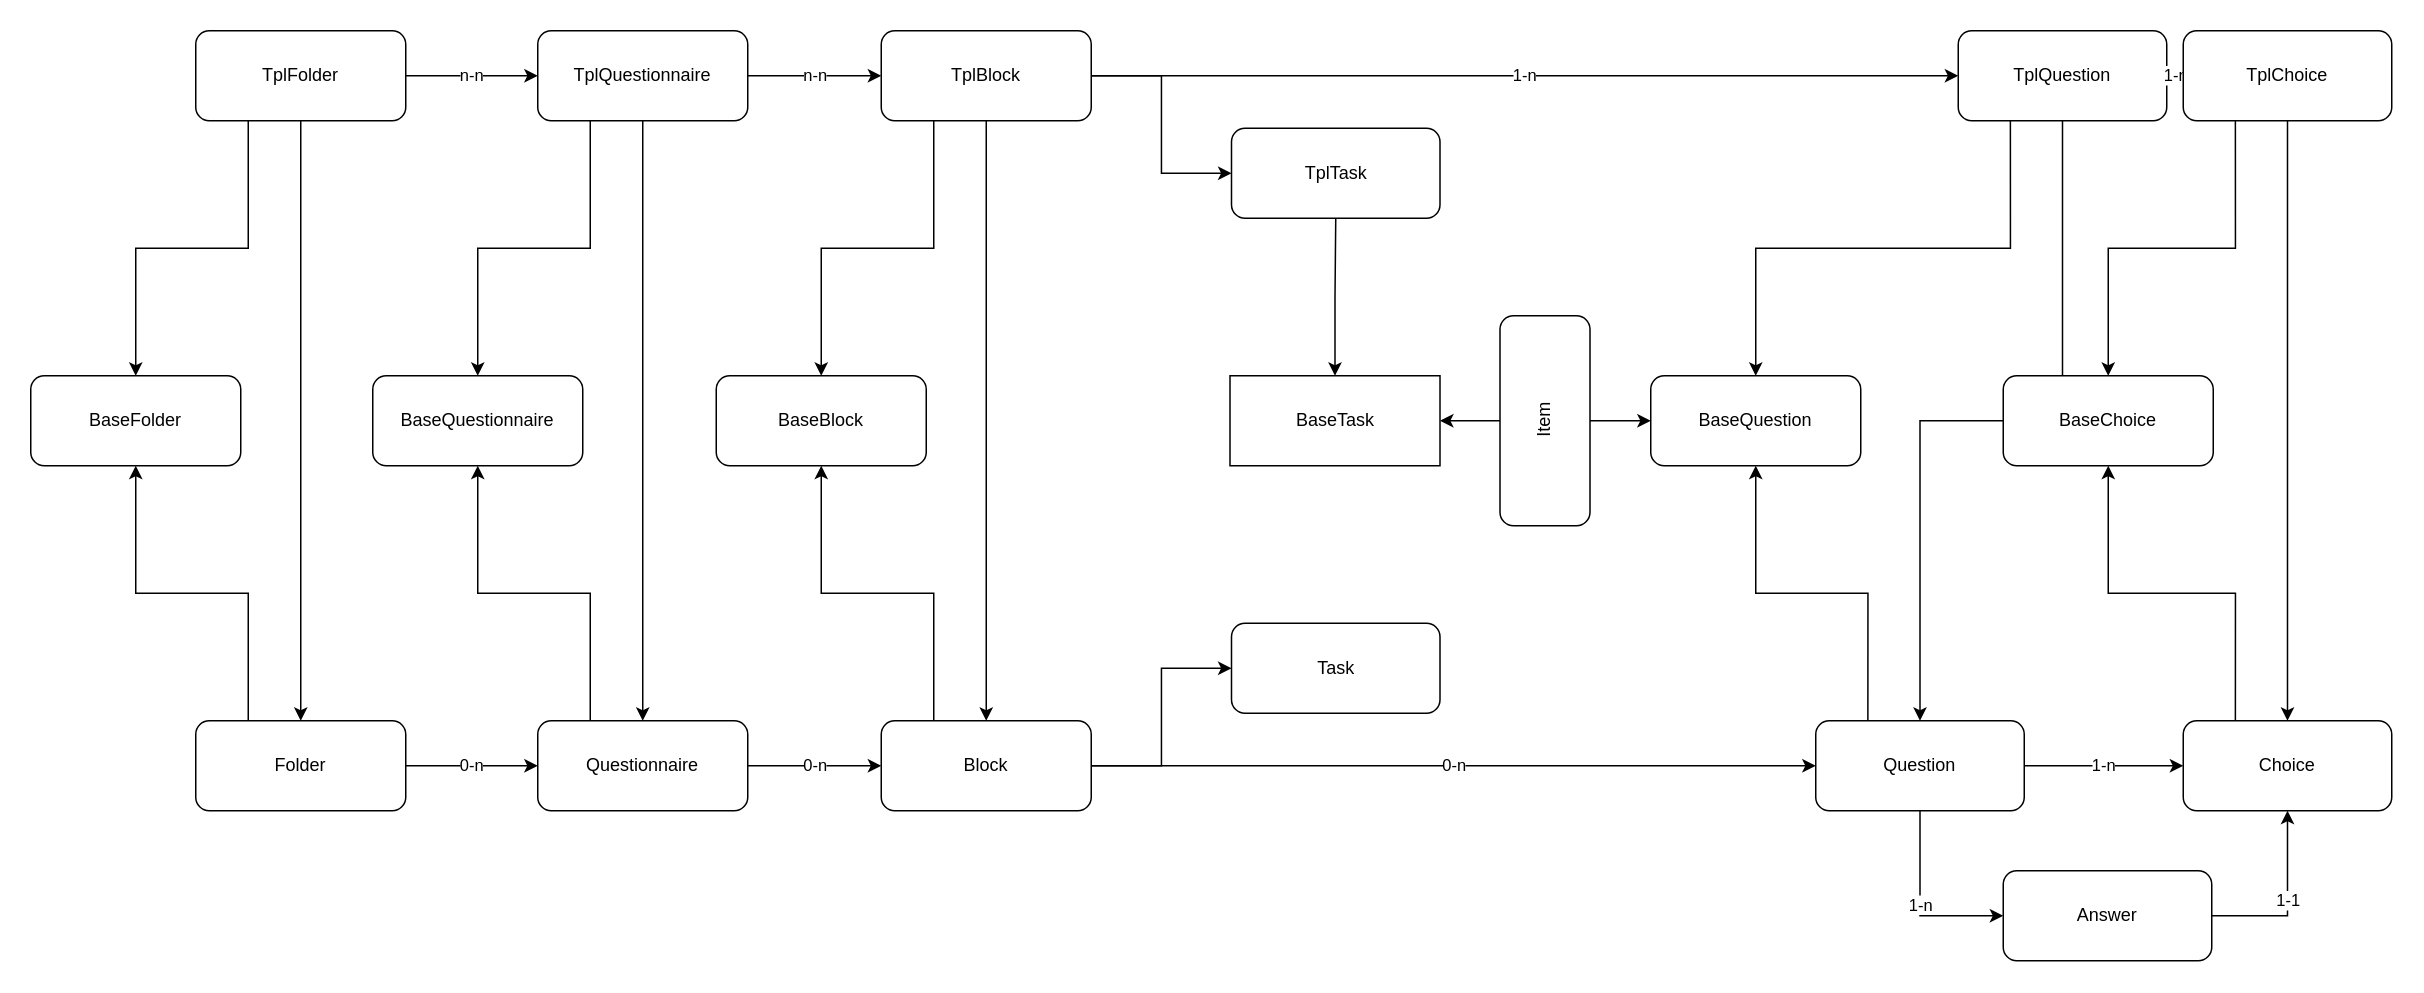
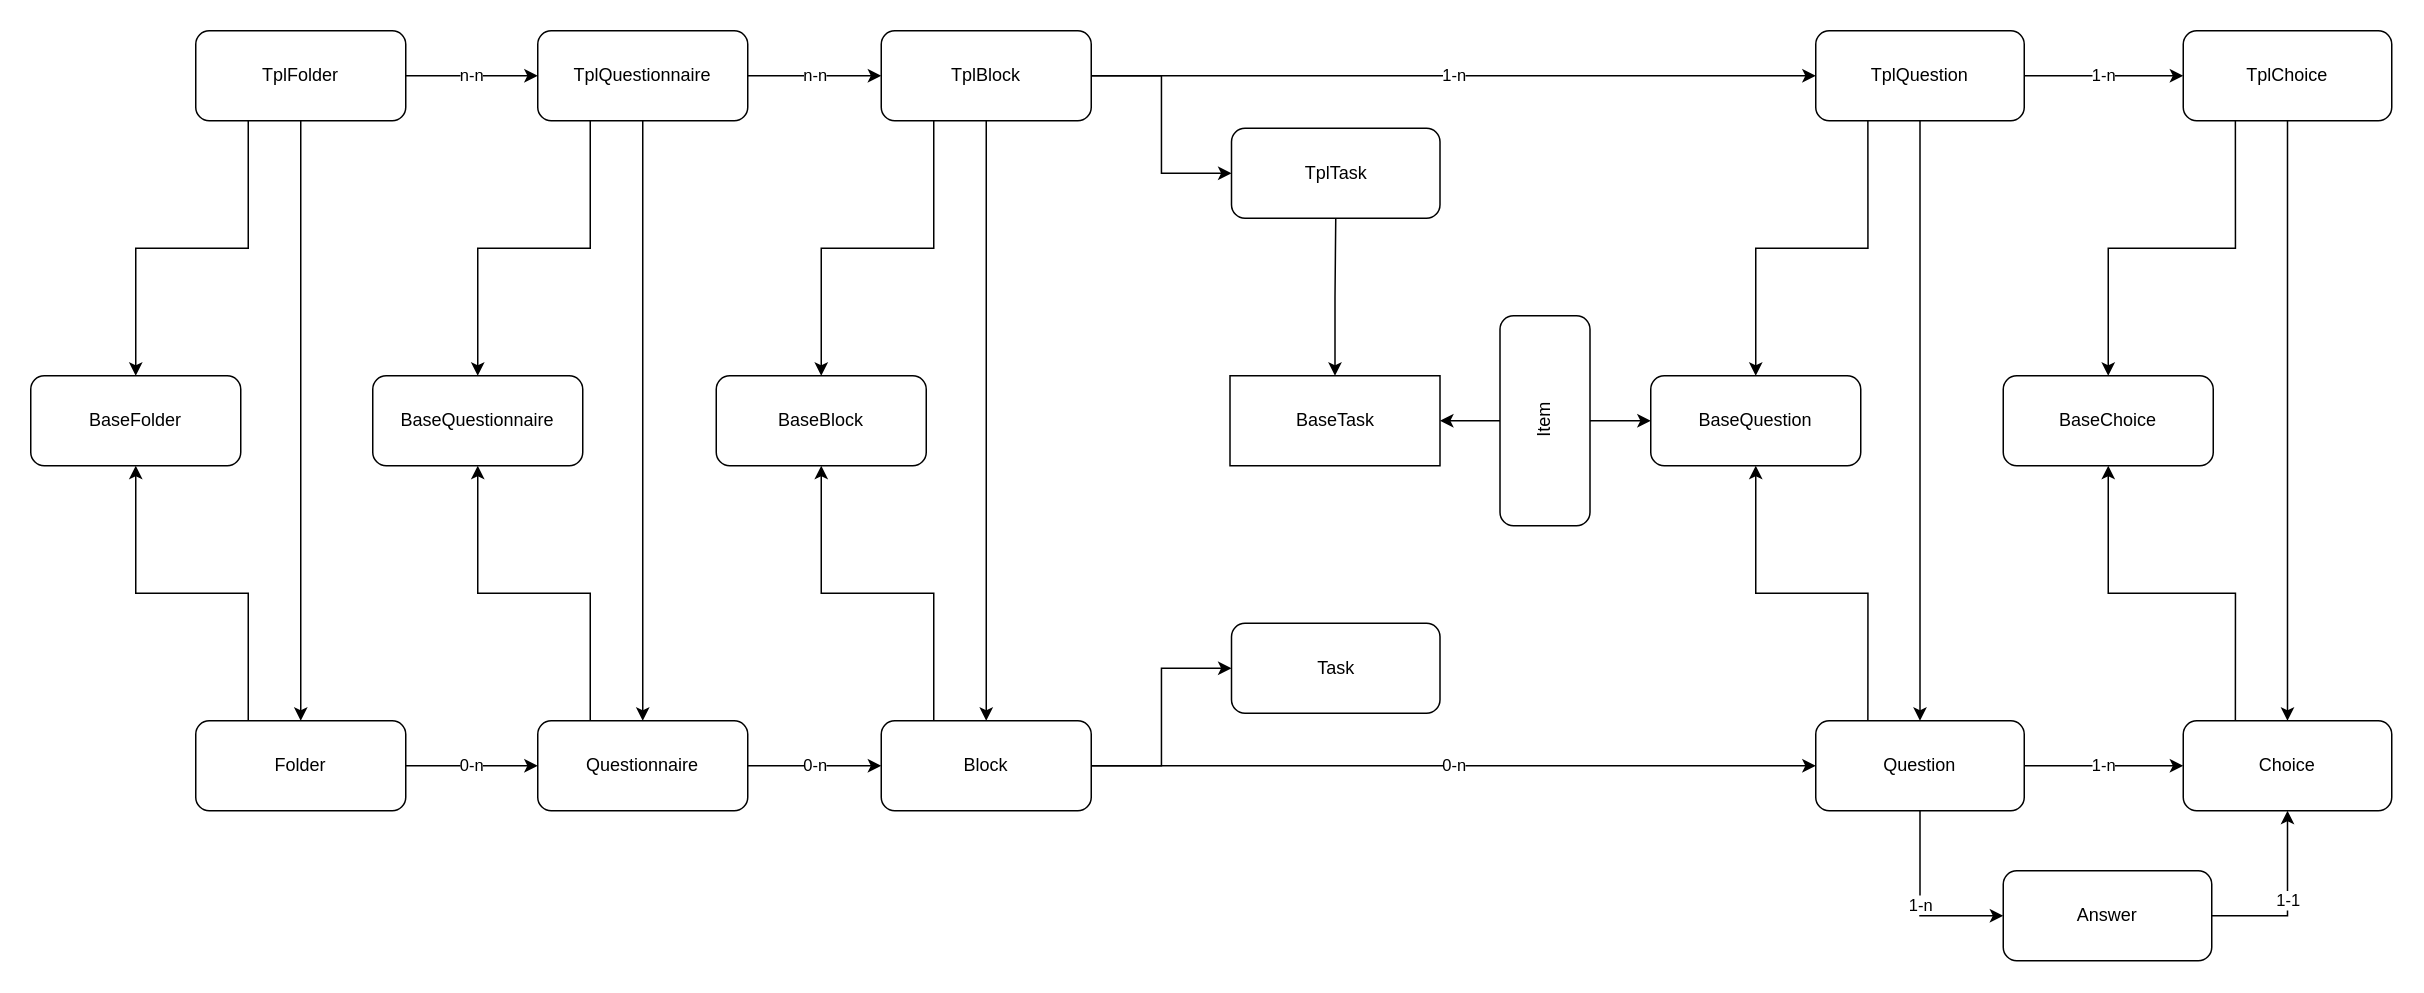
(2063, 76) -> (1920, 76)
